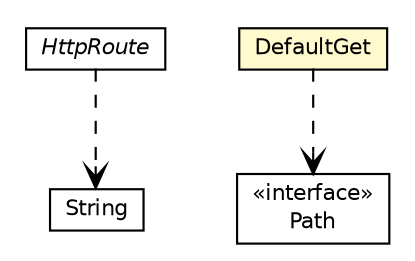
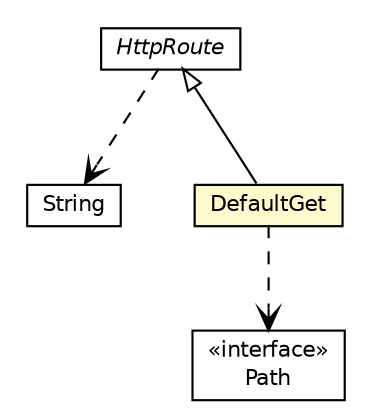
none -> (226, 136)
